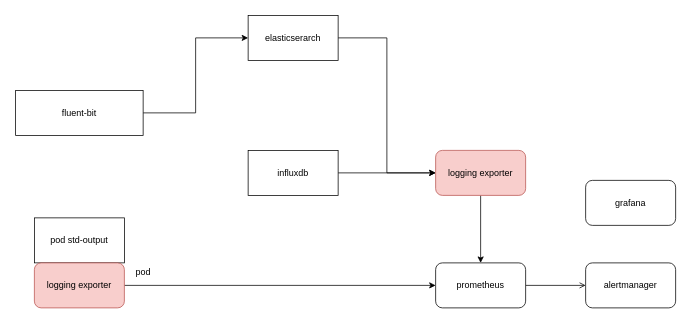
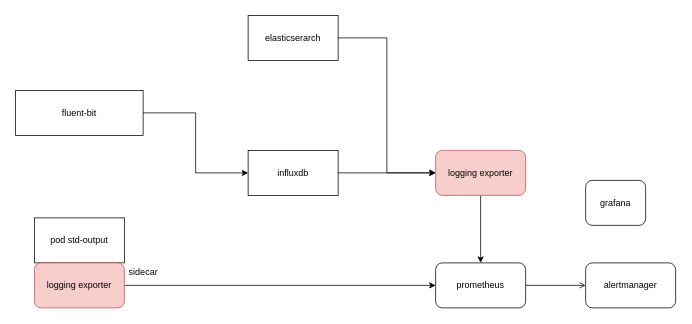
(195, 73) -> none
none -> (195, 145)
(630, 203) -> (615, 203)
(143, 273) -> (143, 273)
